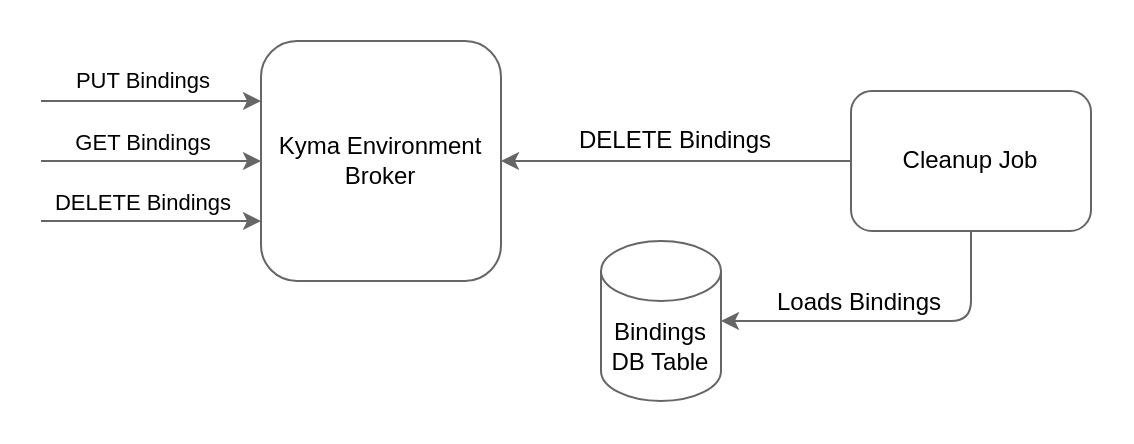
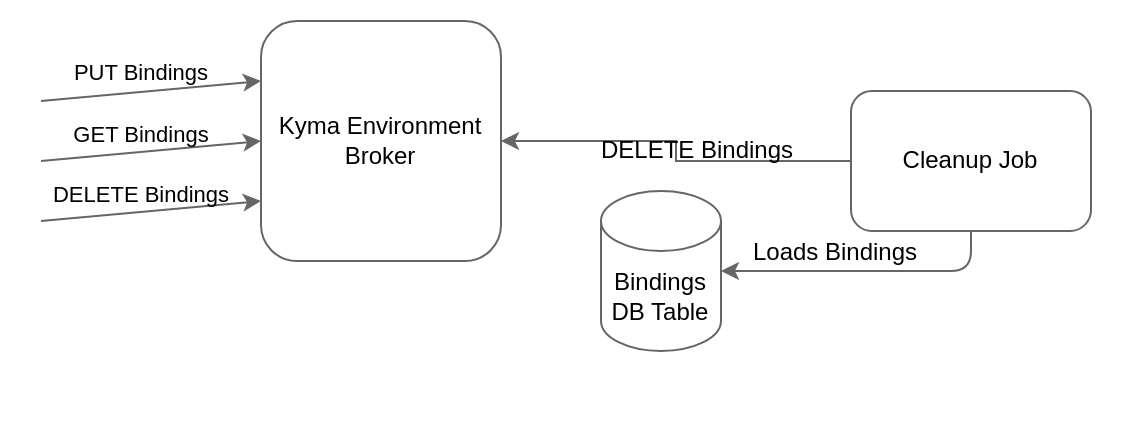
(381, 161) -> (381, 141)
(661, 321) -> (661, 271)
